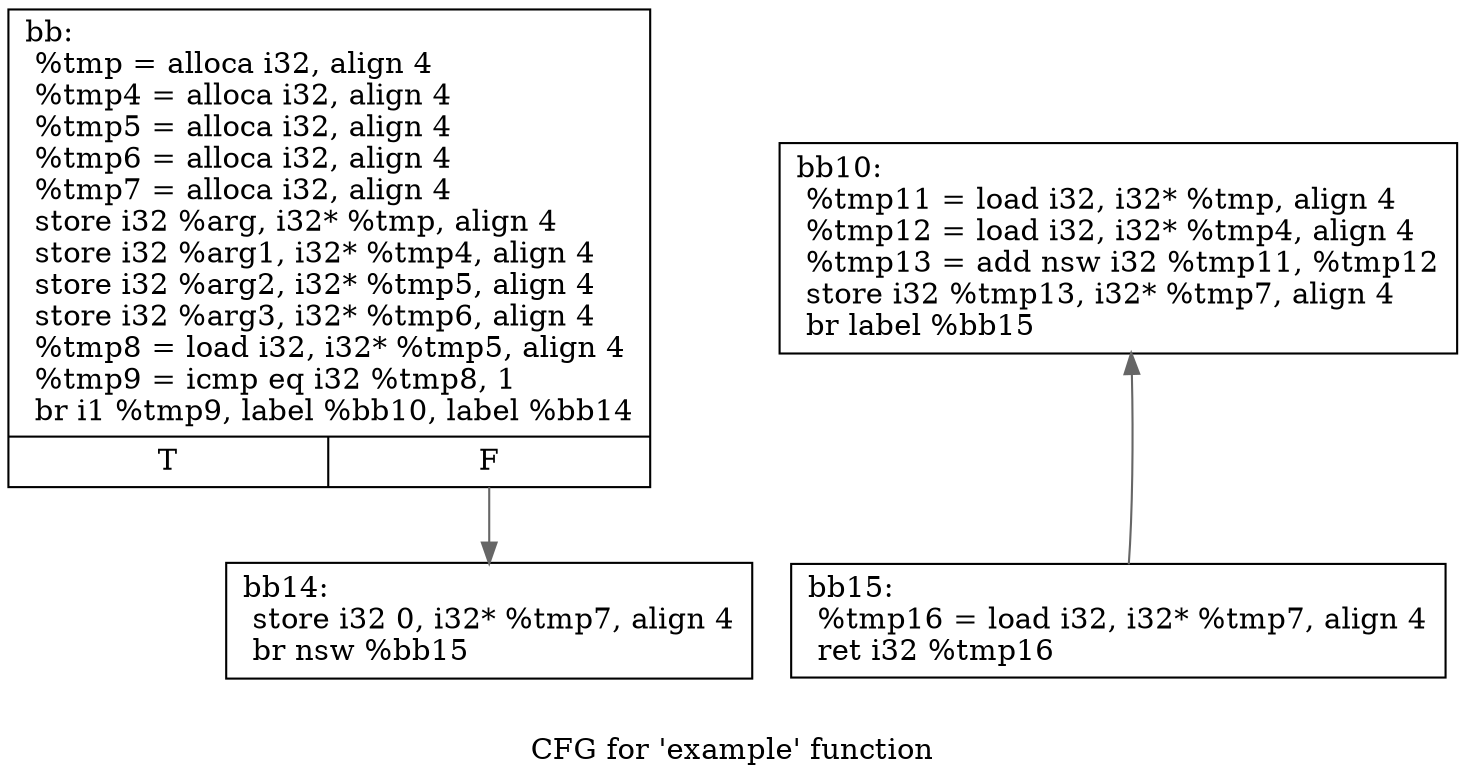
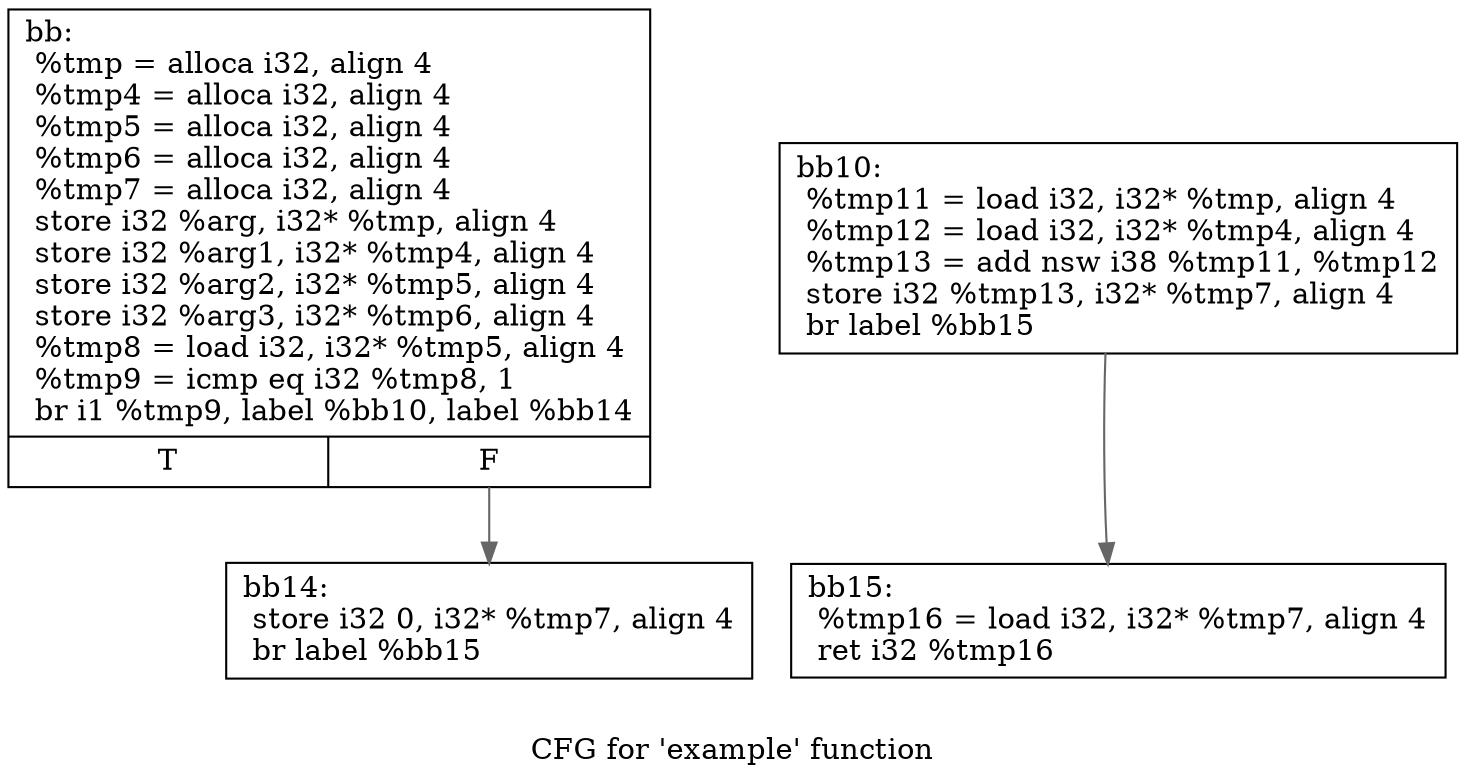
(1118, 263) -> (1118, 263)
(1132, 469) -> (1104, 448)
(357, 651) -> (363, 651)
